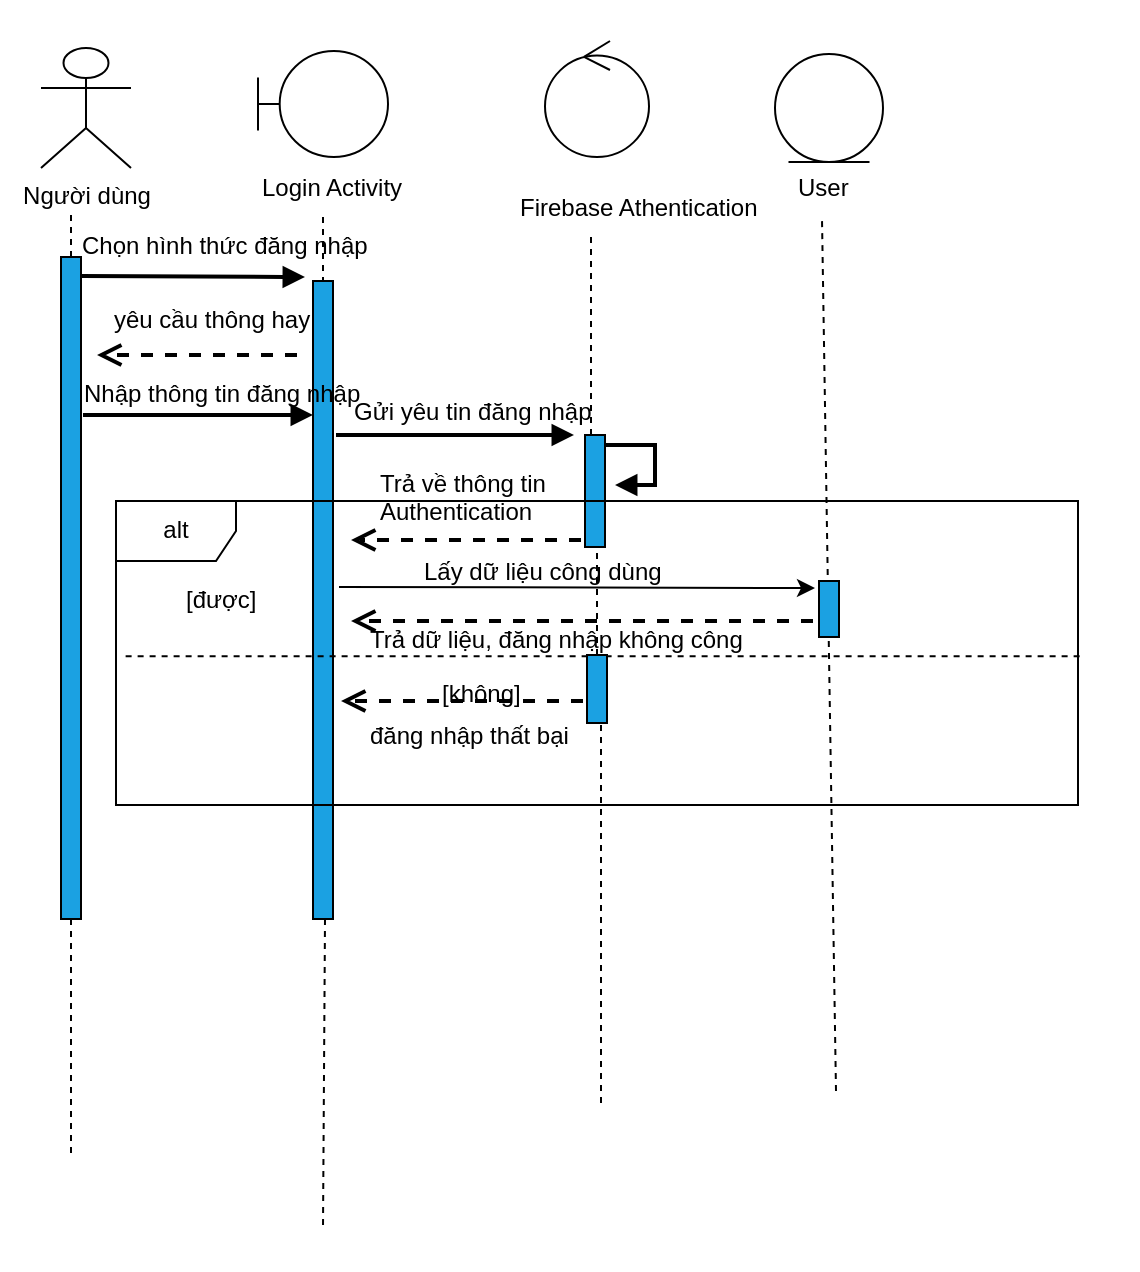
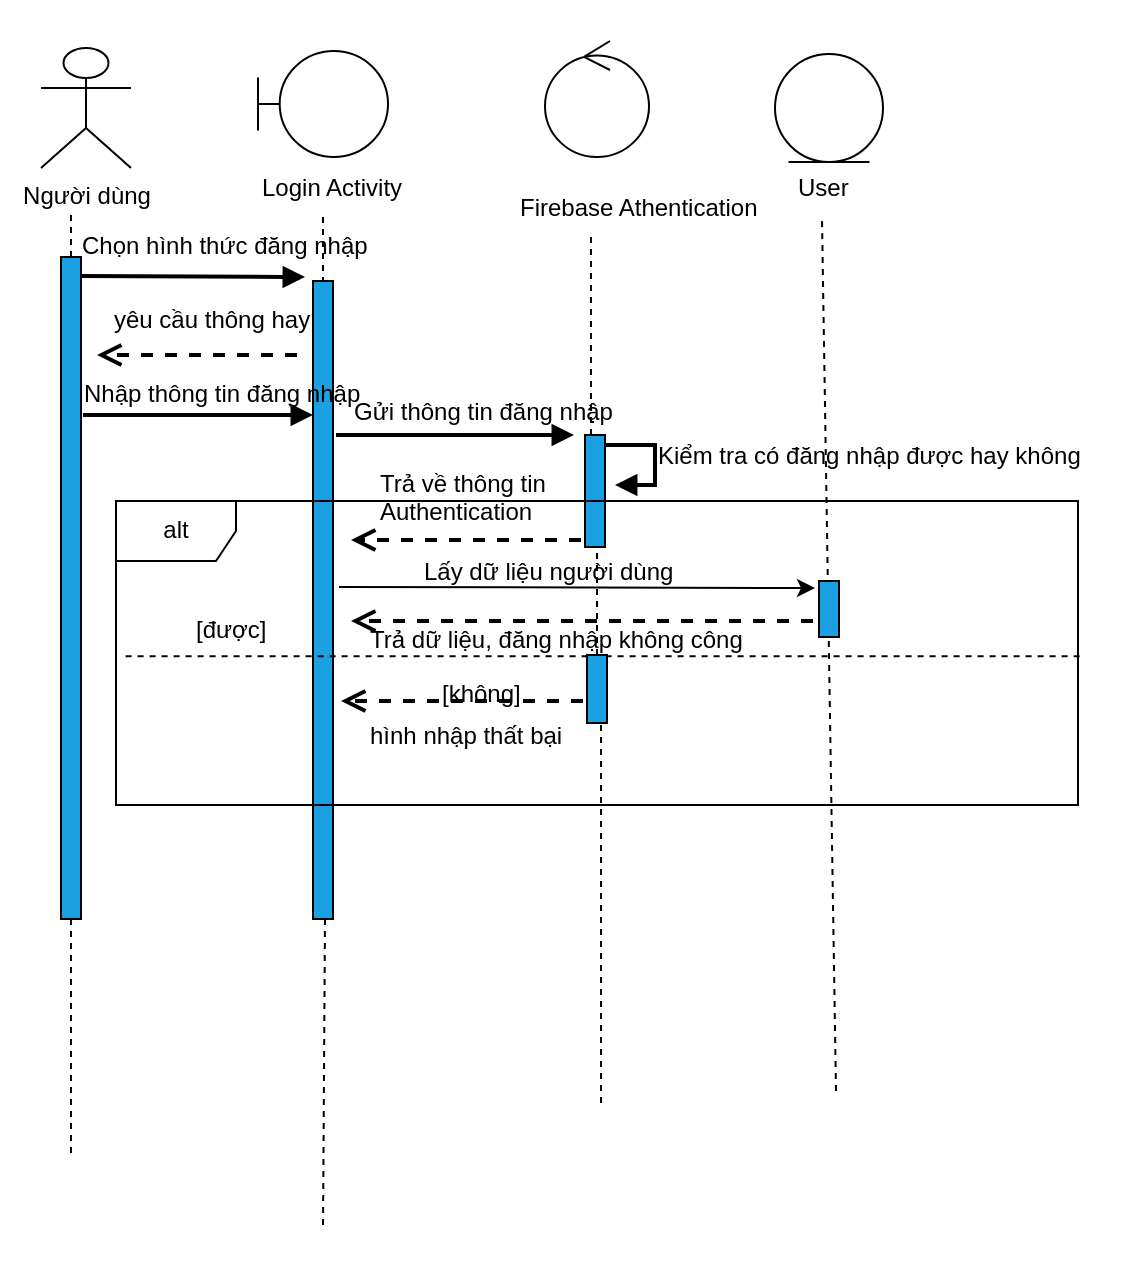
(477, 413) -> (491, 413)
none -> (875, 451)
(547, 573) -> (551, 573)
(228, 595) -> (238, 625)
(479, 737) -> (479, 737)
